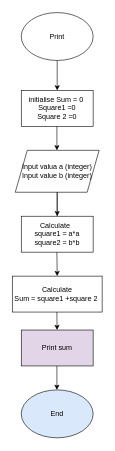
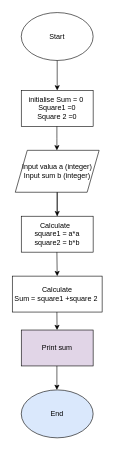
(57, 36) -> (57, 36)
(57, 171) -> (57, 171)
